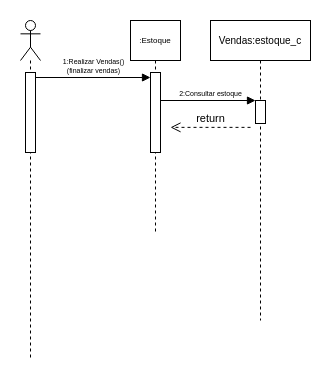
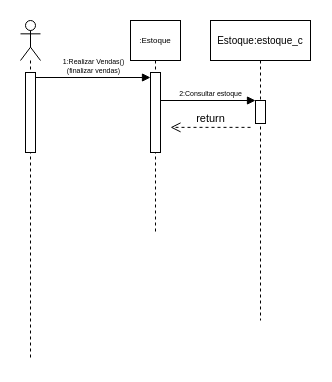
(261, 41) -> (261, 41)
